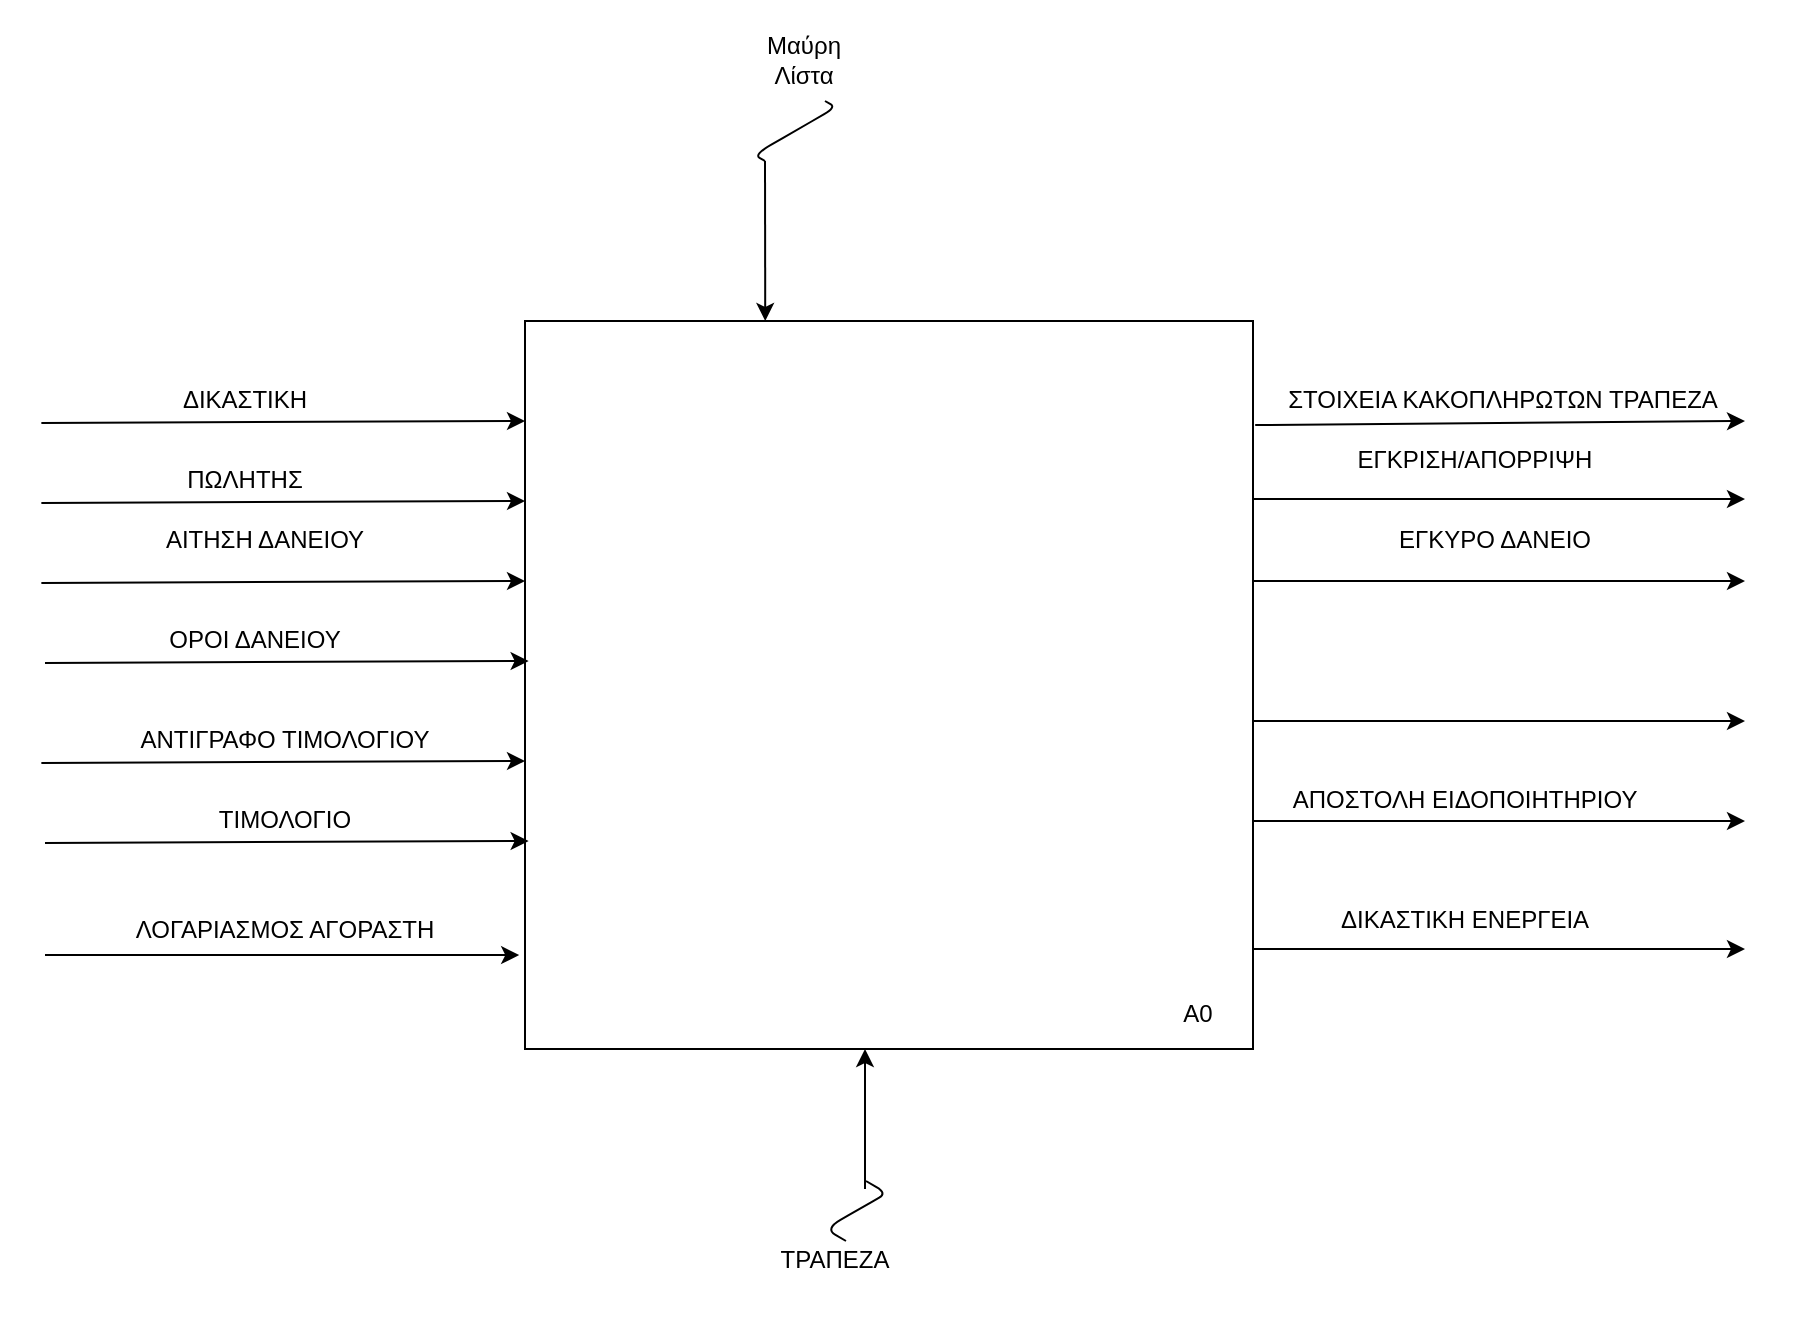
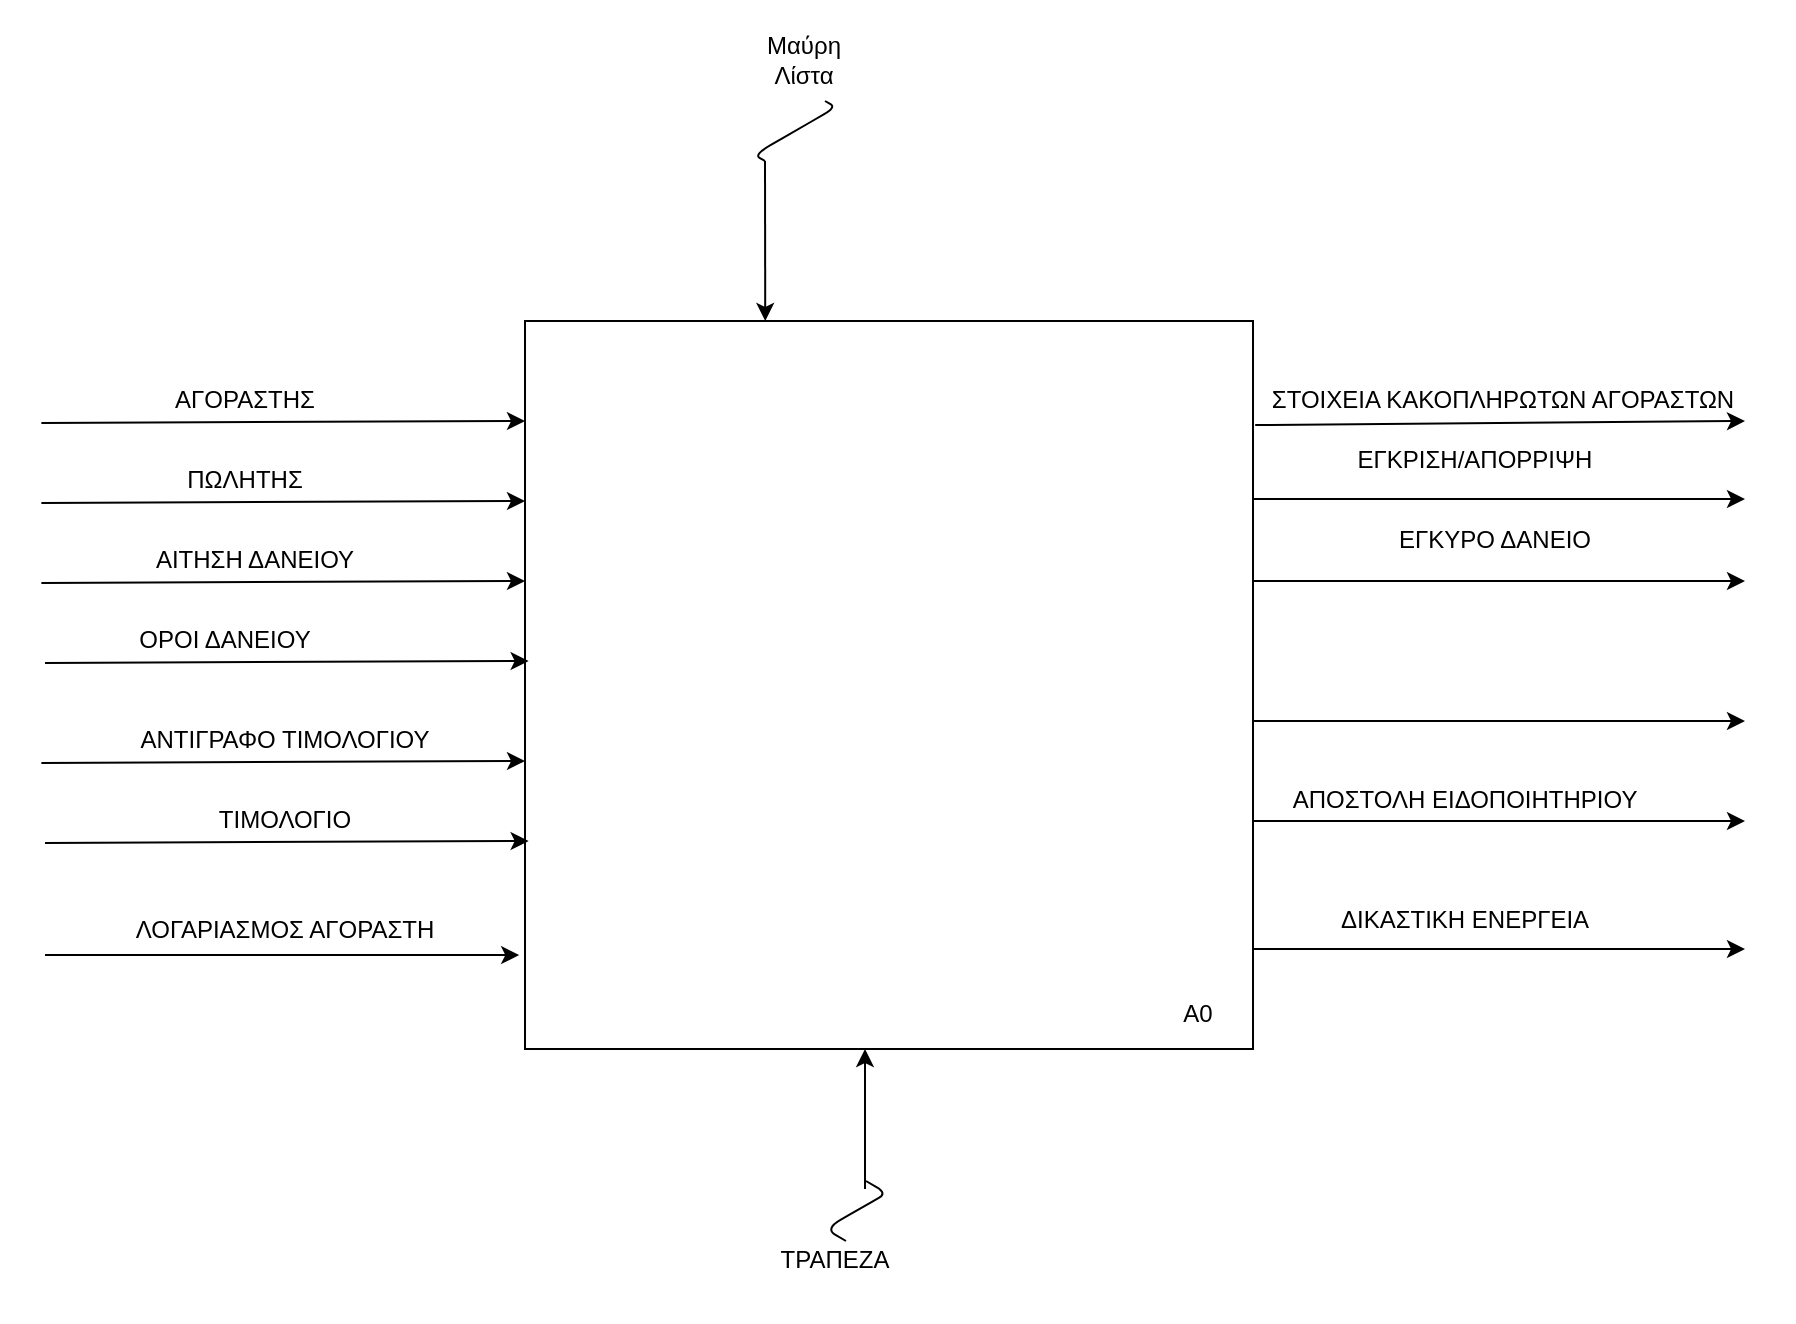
(246, 401) -> (246, 401)
(1504, 401) -> (1504, 401)
(265, 541) -> (255, 561)
(255, 641) -> (225, 641)
